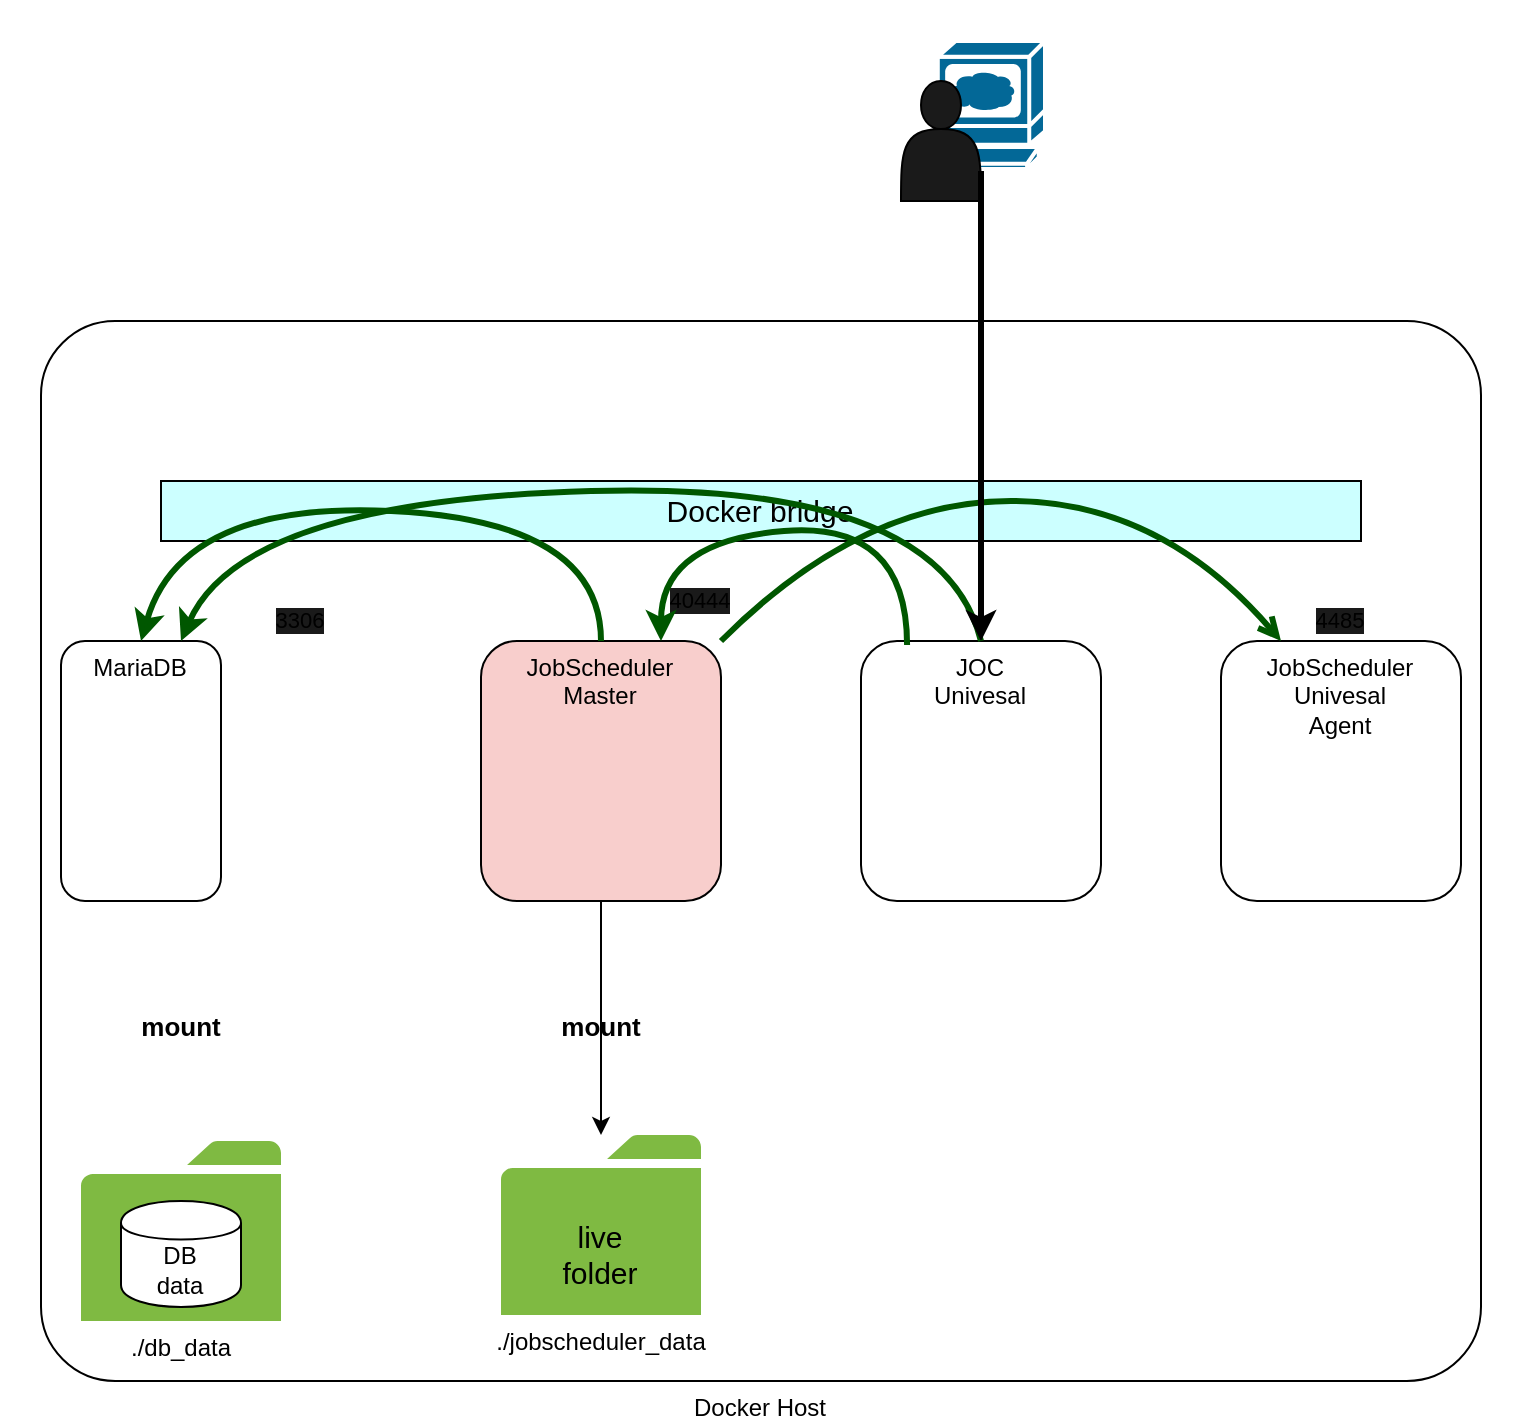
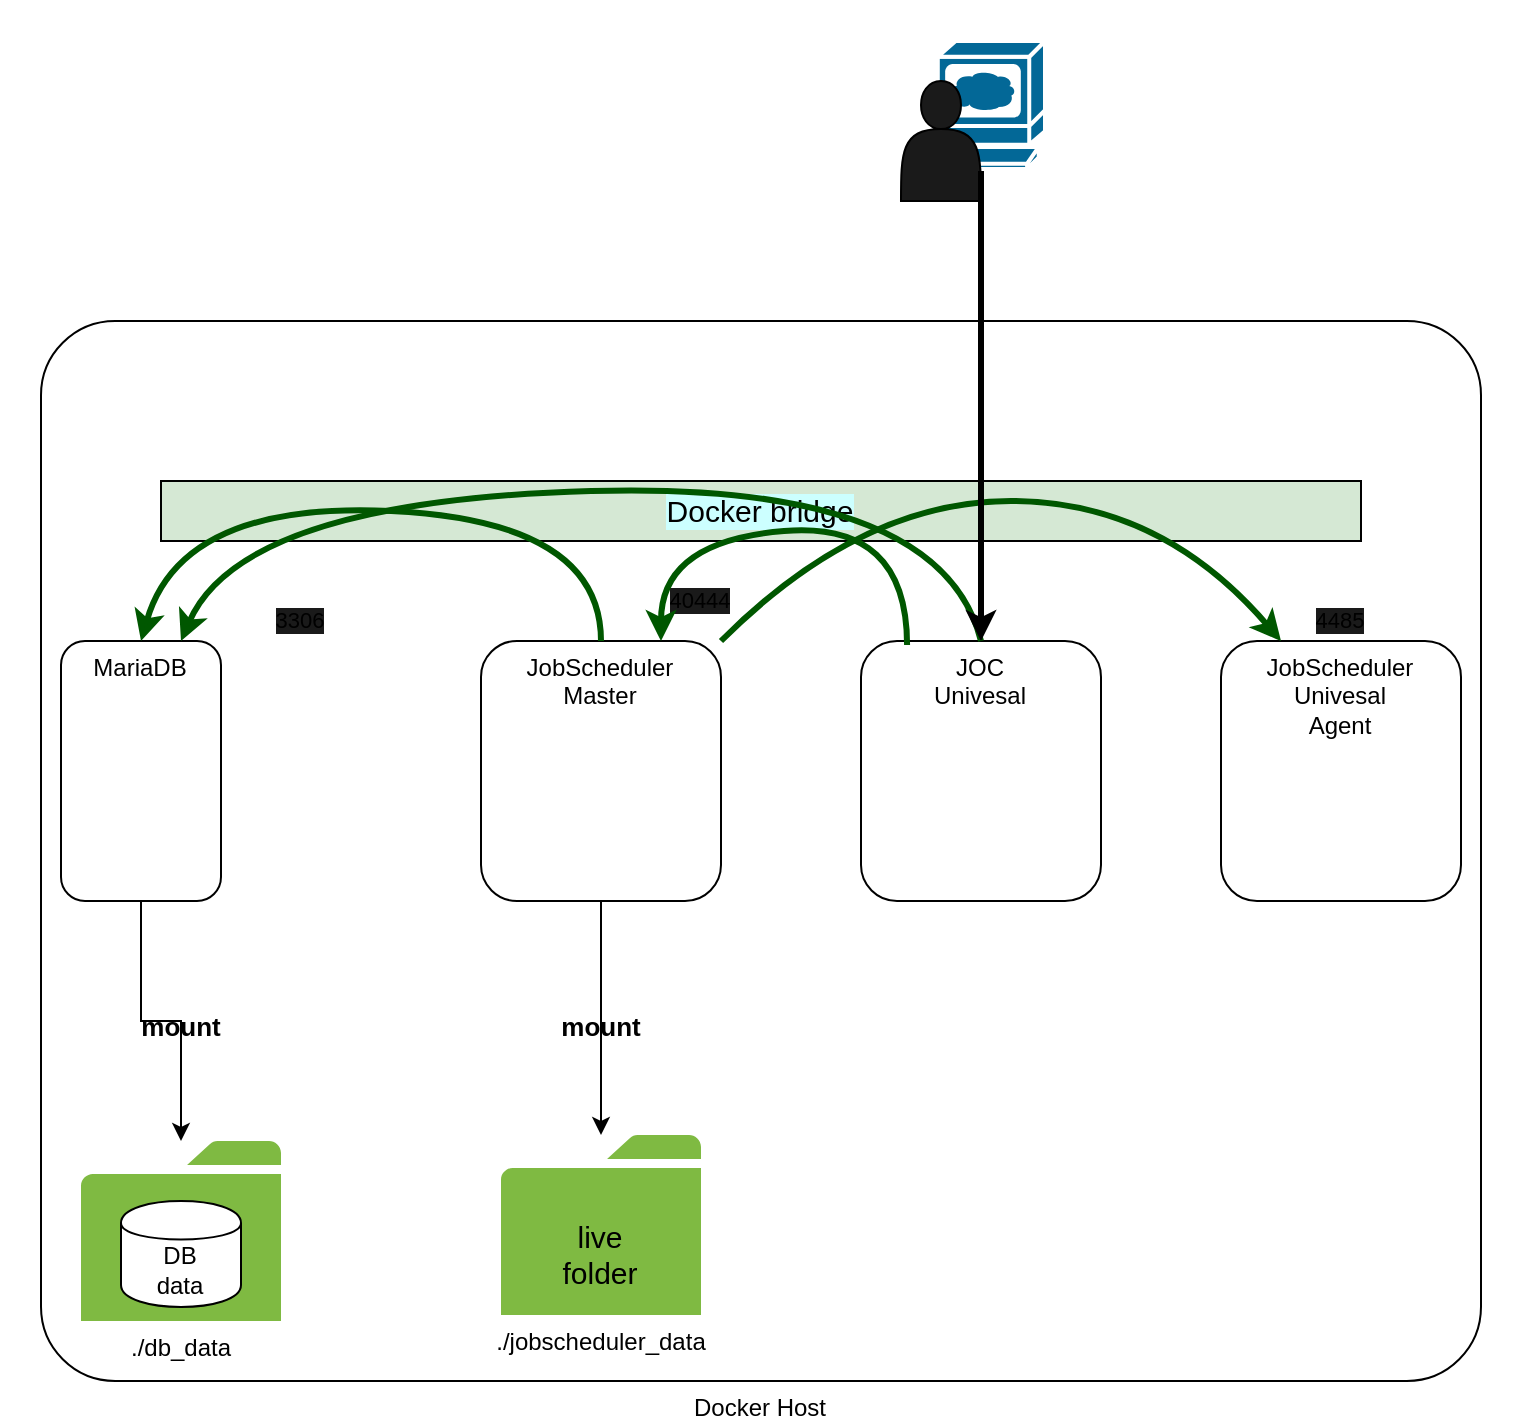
(761, 511) -> (761, 511)
(1265, 623) -> (1265, 623)
(601, 771) -> (601, 771)
none -> (154, 1021)
